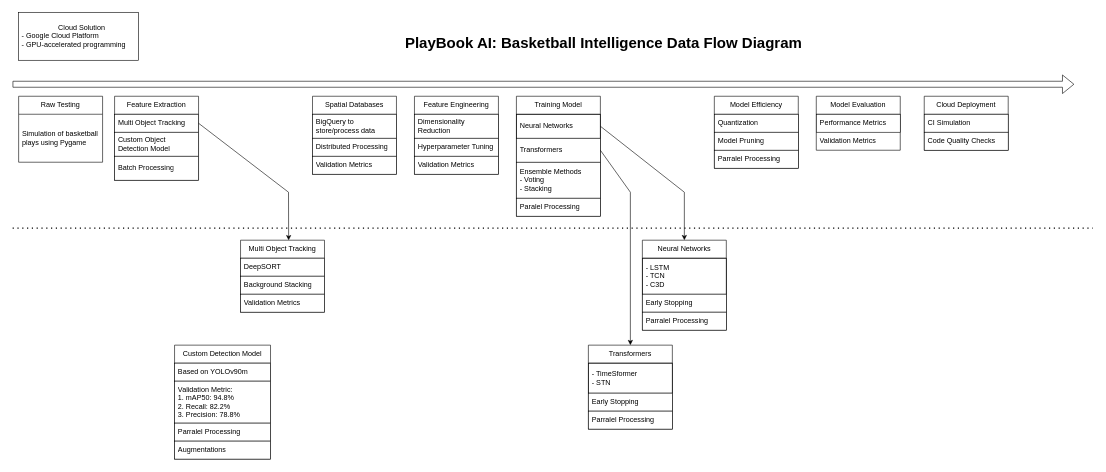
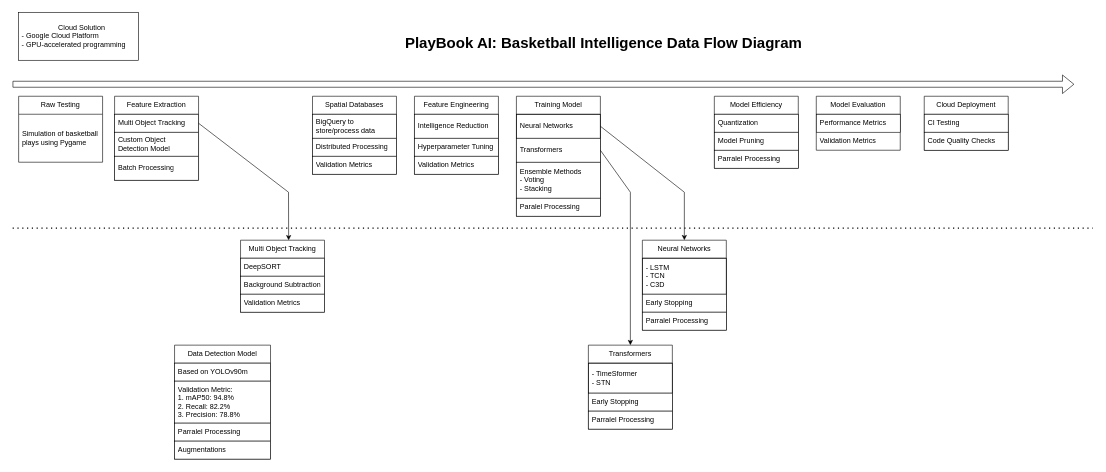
(950, 123) -> (946, 123)
(457, 126) -> (457, 126)
(280, 285) -> (283, 285)
(222, 354) -> (222, 354)
